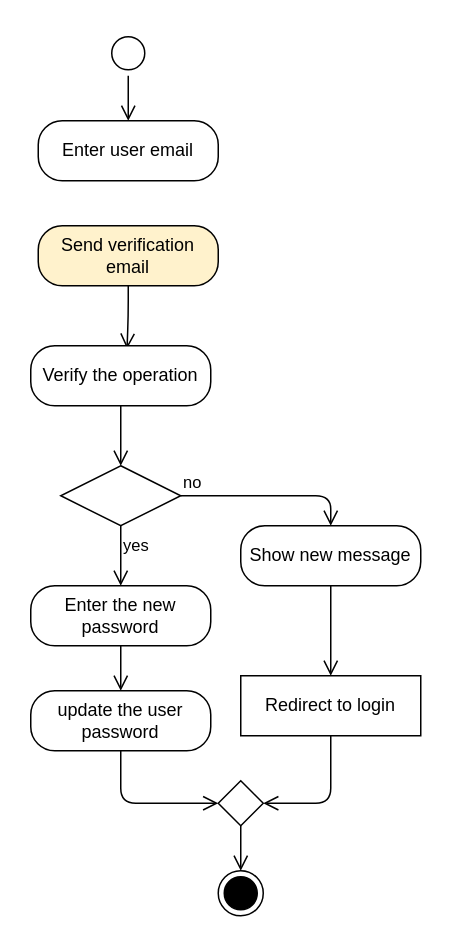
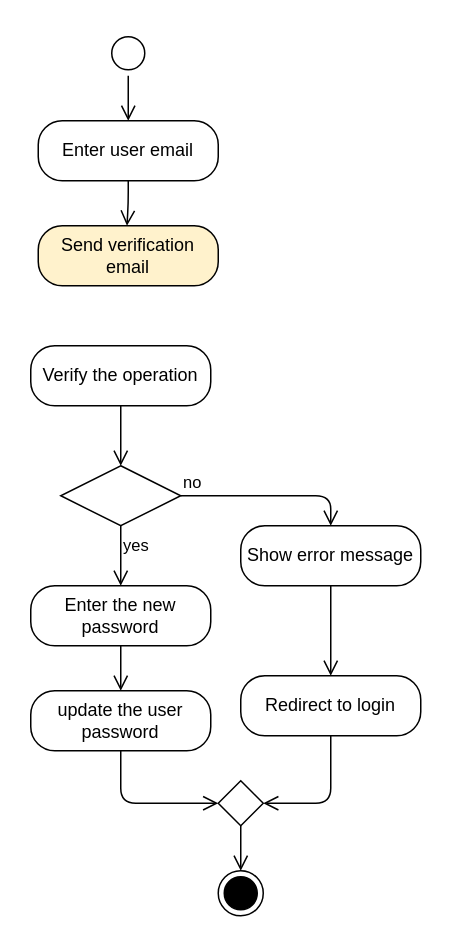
none -> (128, 200)
(128, 314) -> none
(331, 556) -> (331, 556)
(331, 706) -> (331, 706)
